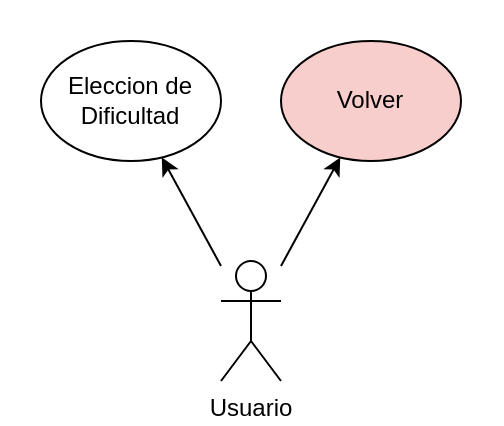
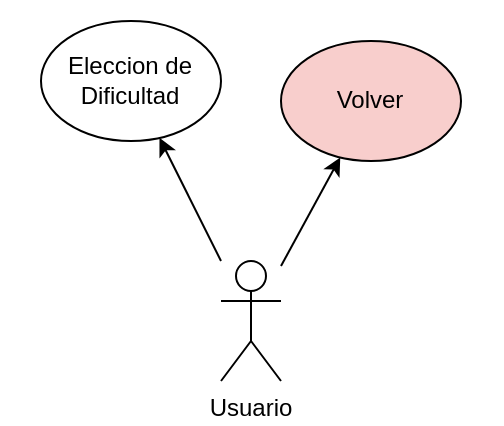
(131, 101) -> (131, 81)
